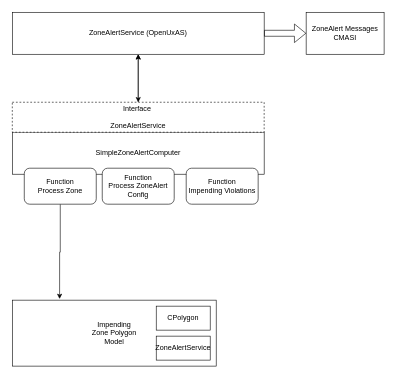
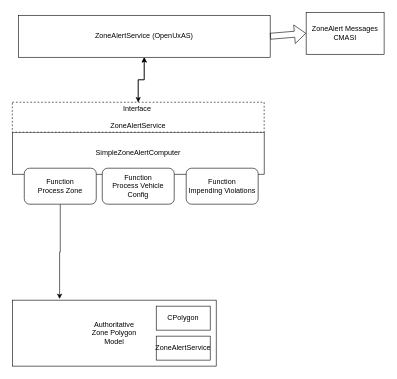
(138, 33) -> (144, 36)
(138, 186) -> (138, 186)
(114, 333) -> (114, 333)
